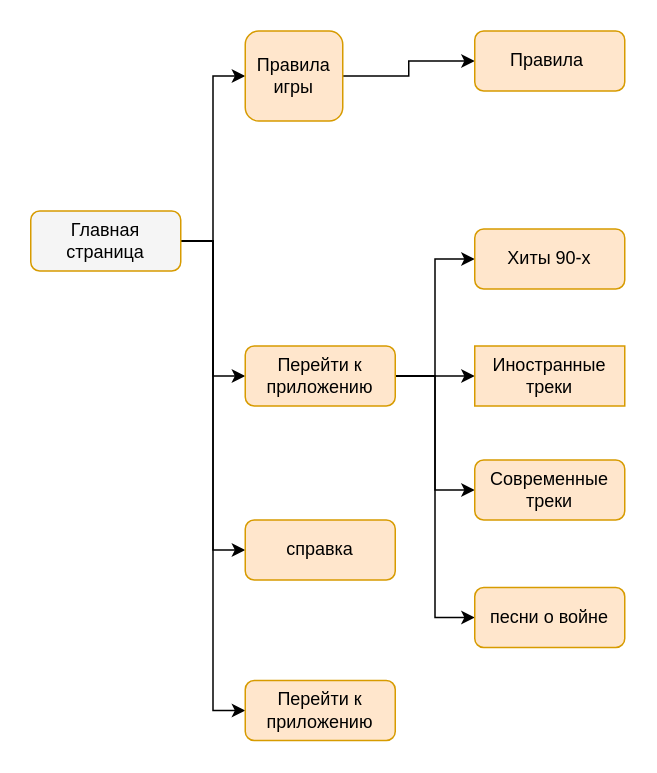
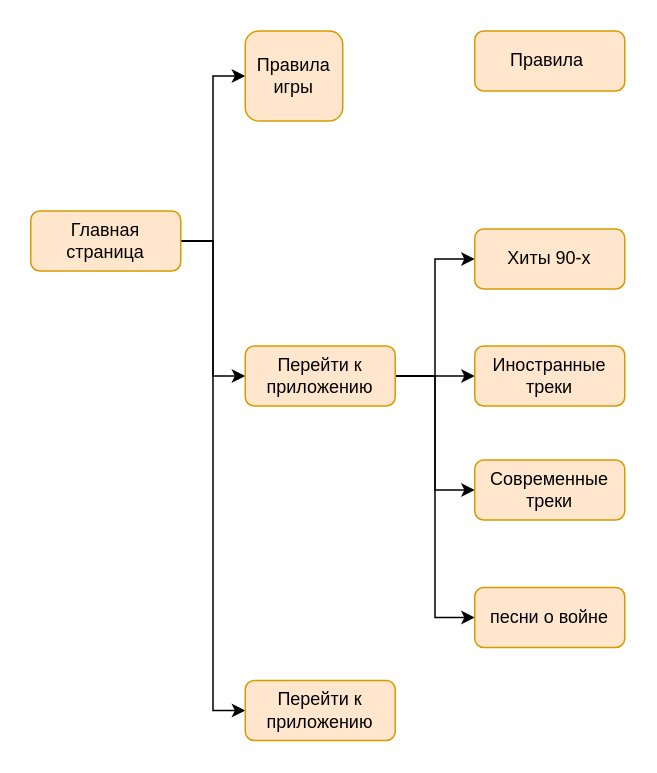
(409, 74) -> none
(106, 241) -> (106, 241)
(550, 376) -> (550, 376)
(225, 550) -> none
(320, 550) -> none
